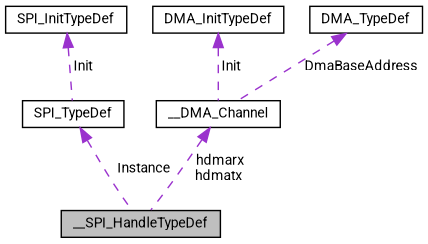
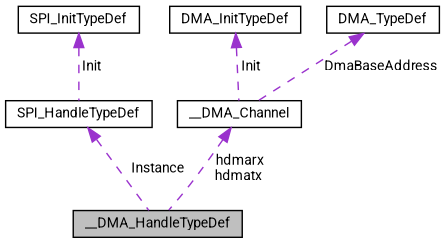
(73, 114) -> (79, 114)
(141, 224) -> (158, 224)
